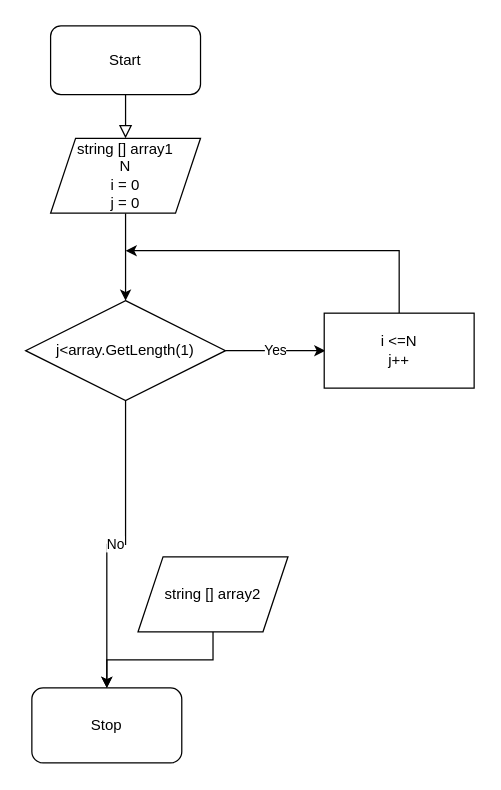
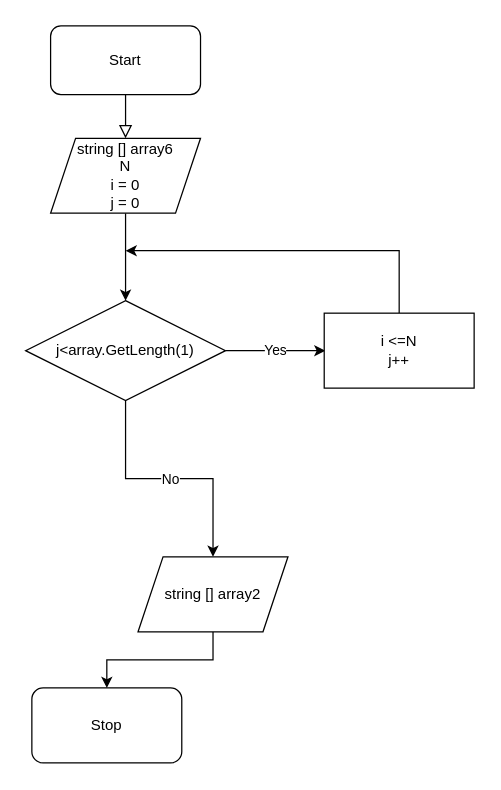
(126, 176) -> (126, 176)
(107, 557) -> (203, 479)
